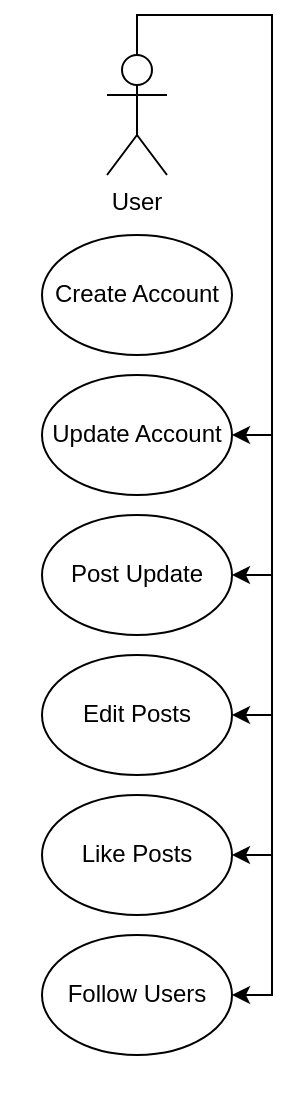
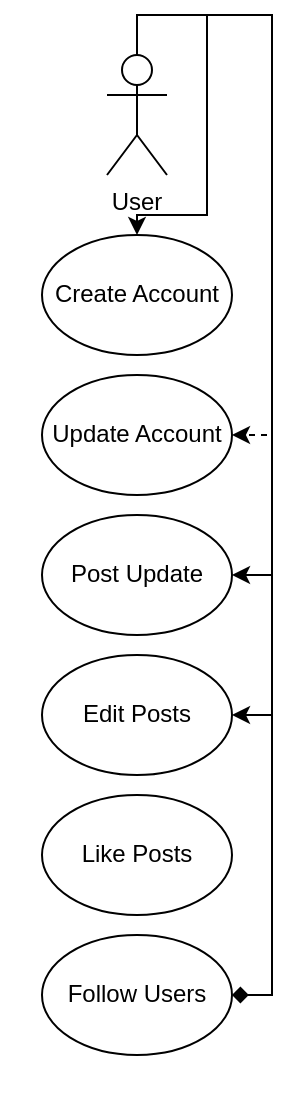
(257, 435) -> (257, 435)
(257, 855) -> (207, 155)
(247, 995) -> (248, 995)
